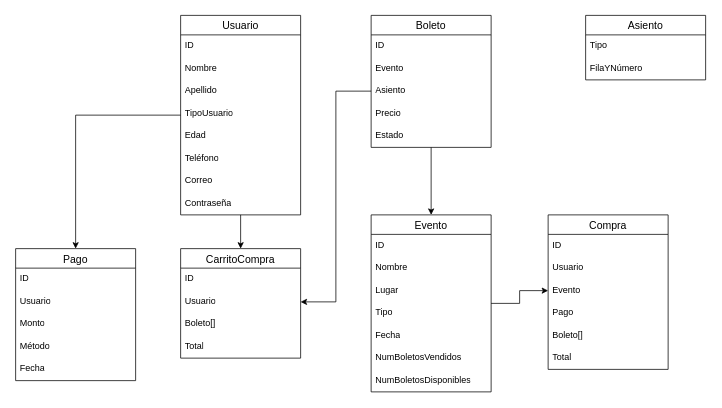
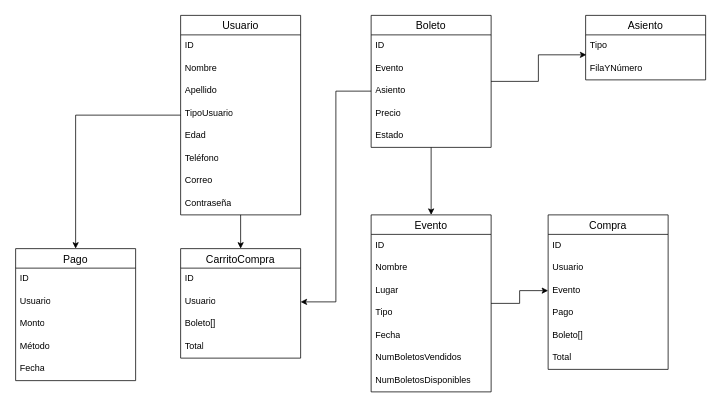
none -> (538, 70)
